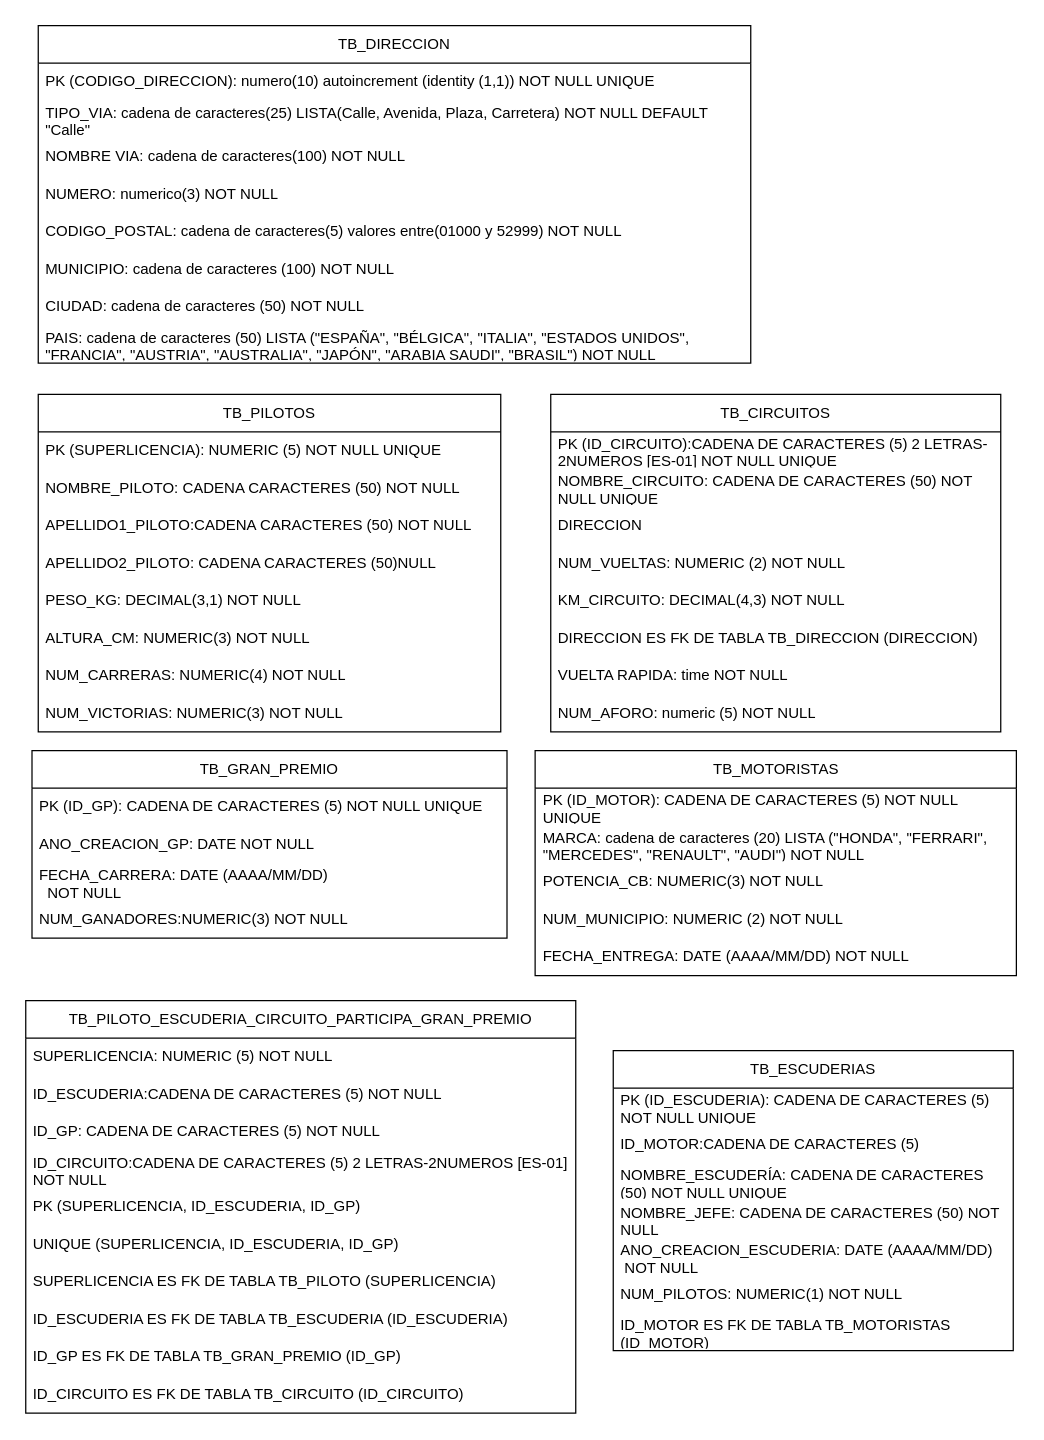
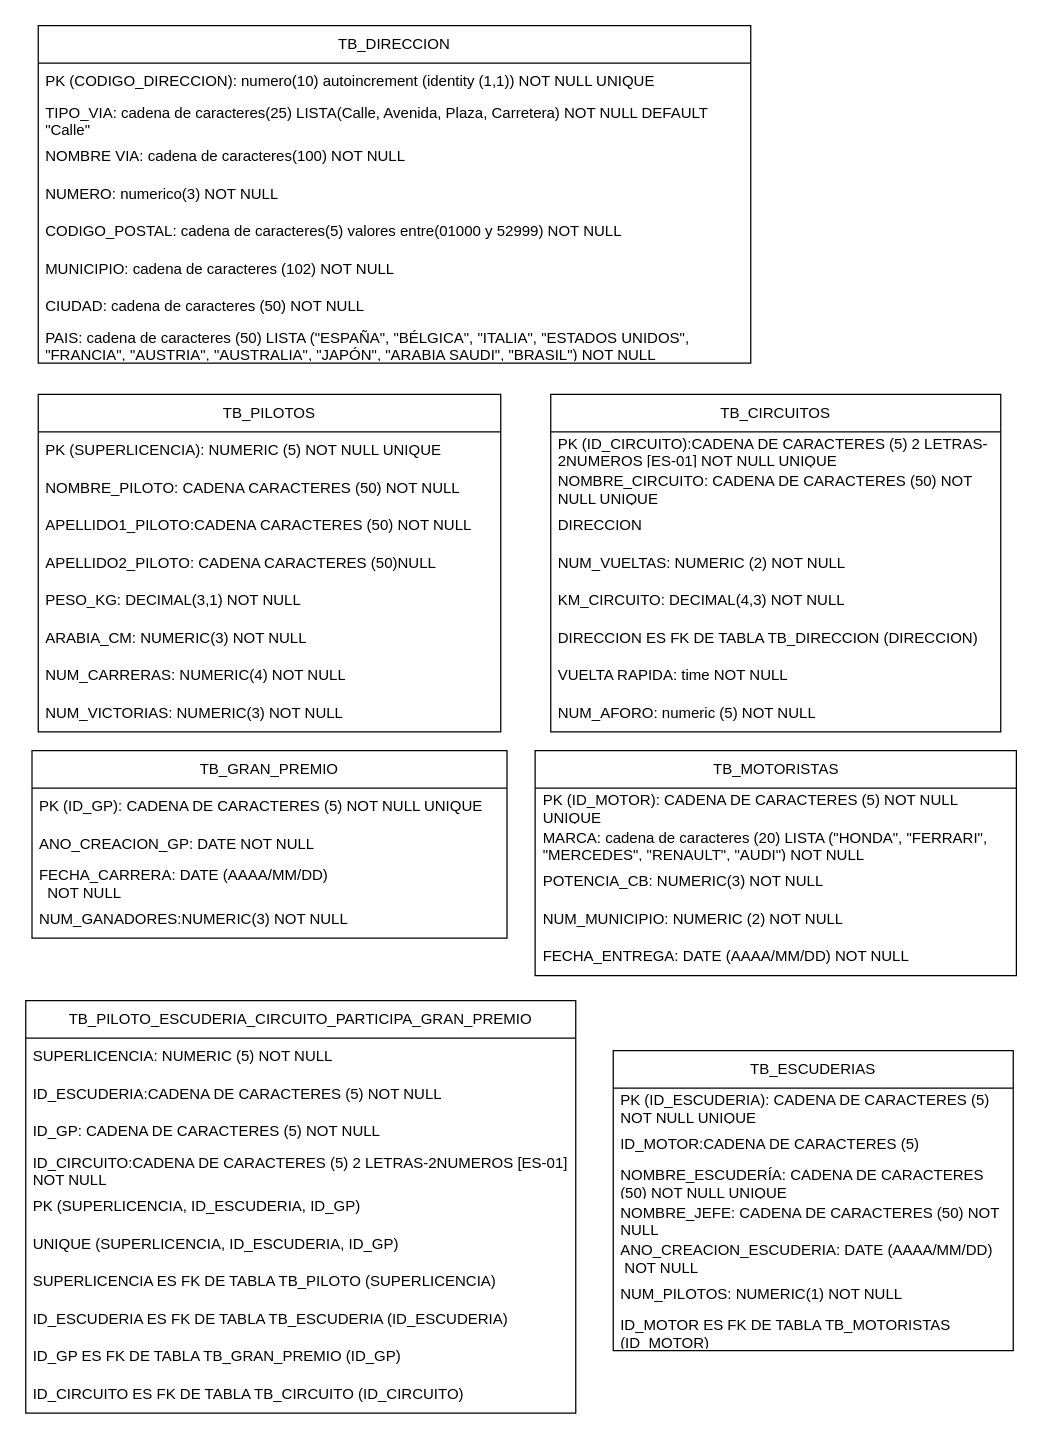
(225, 269) -> (225, 269)
(164, 638) -> (164, 638)
